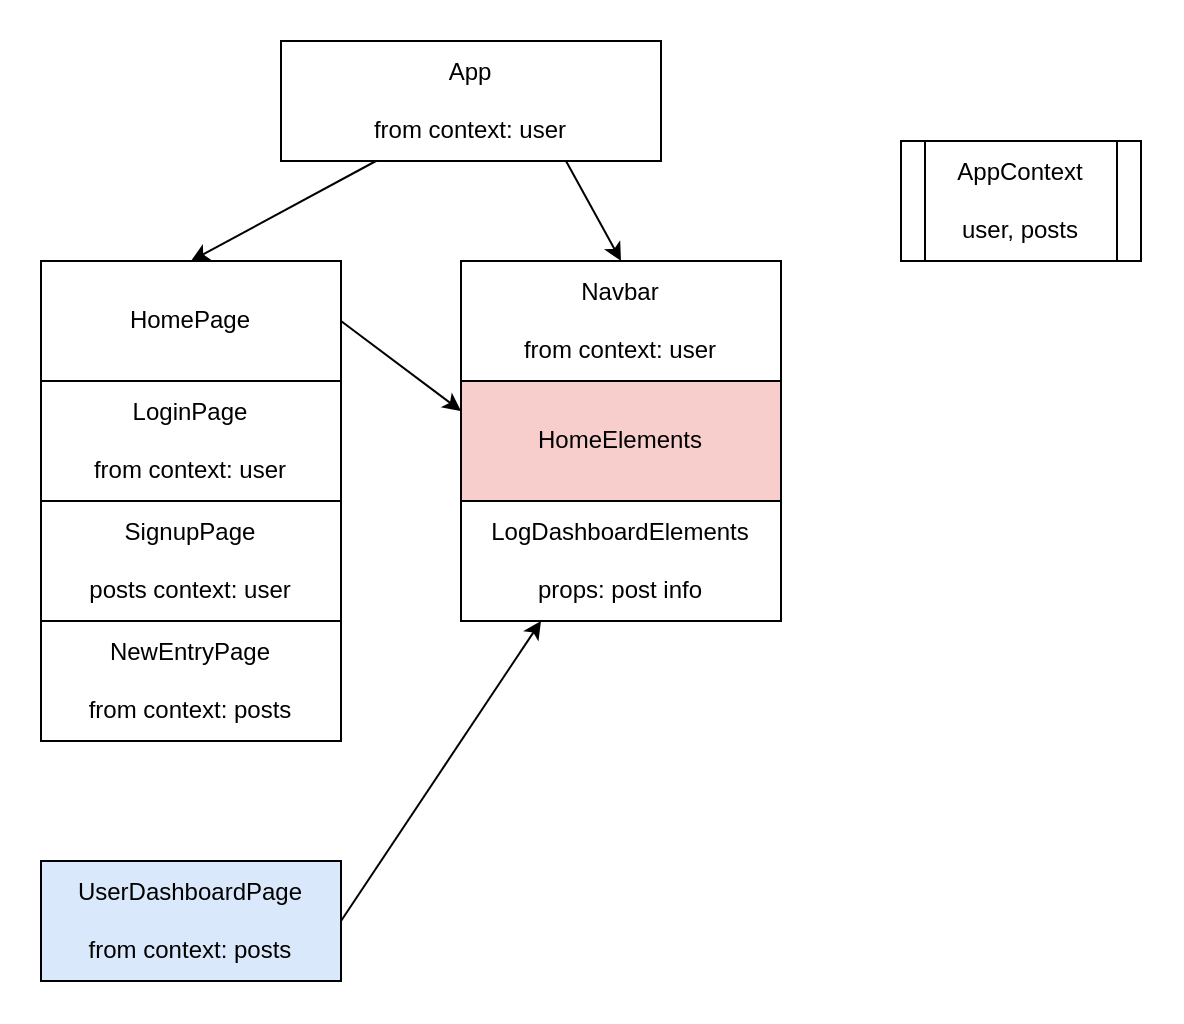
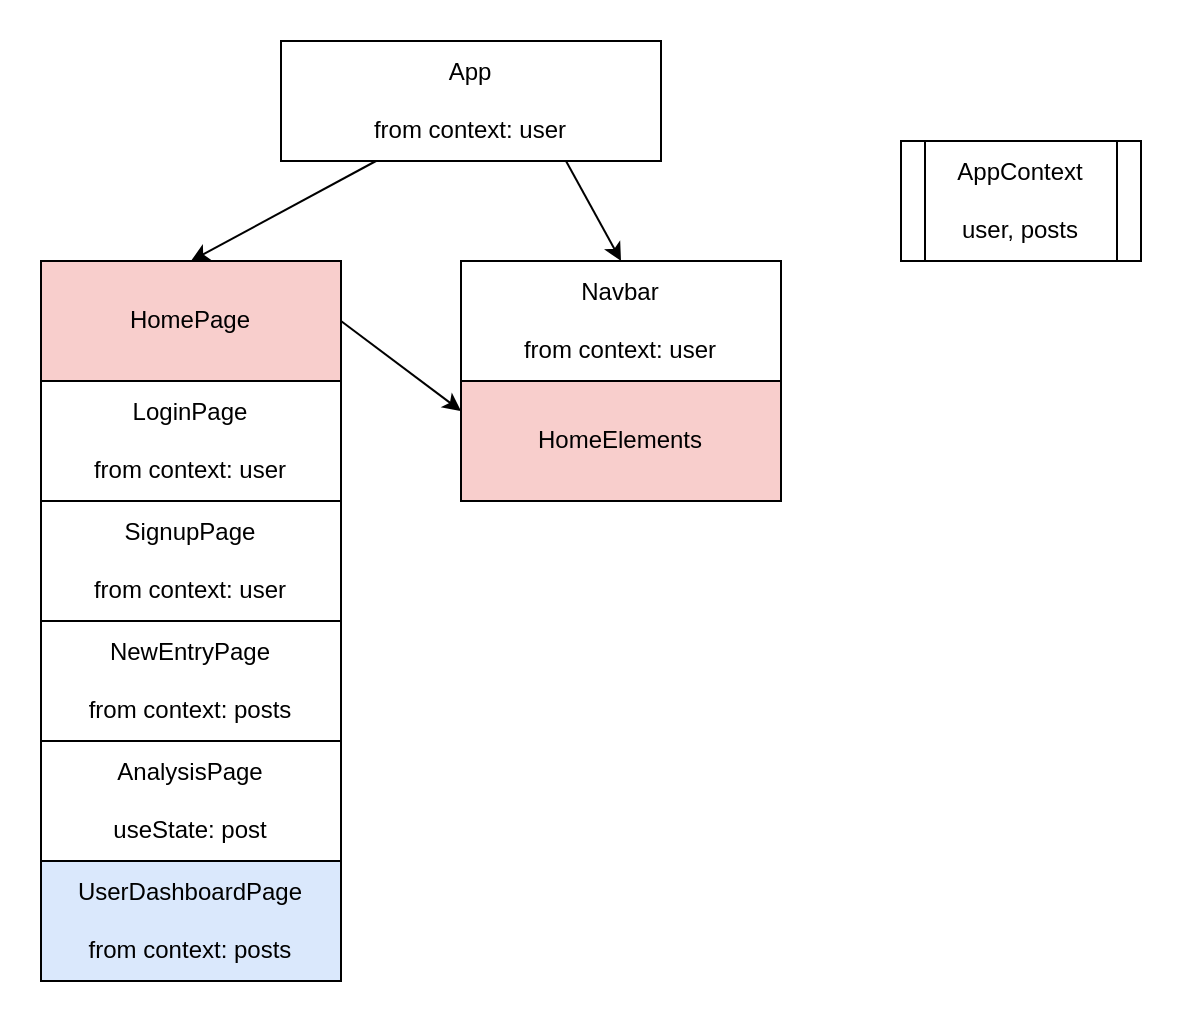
(191, 321) -> (191, 321)
(191, 561) -> (191, 561)
(621, 561) -> none
(437, 777) -> none
none -> (191, 801)
